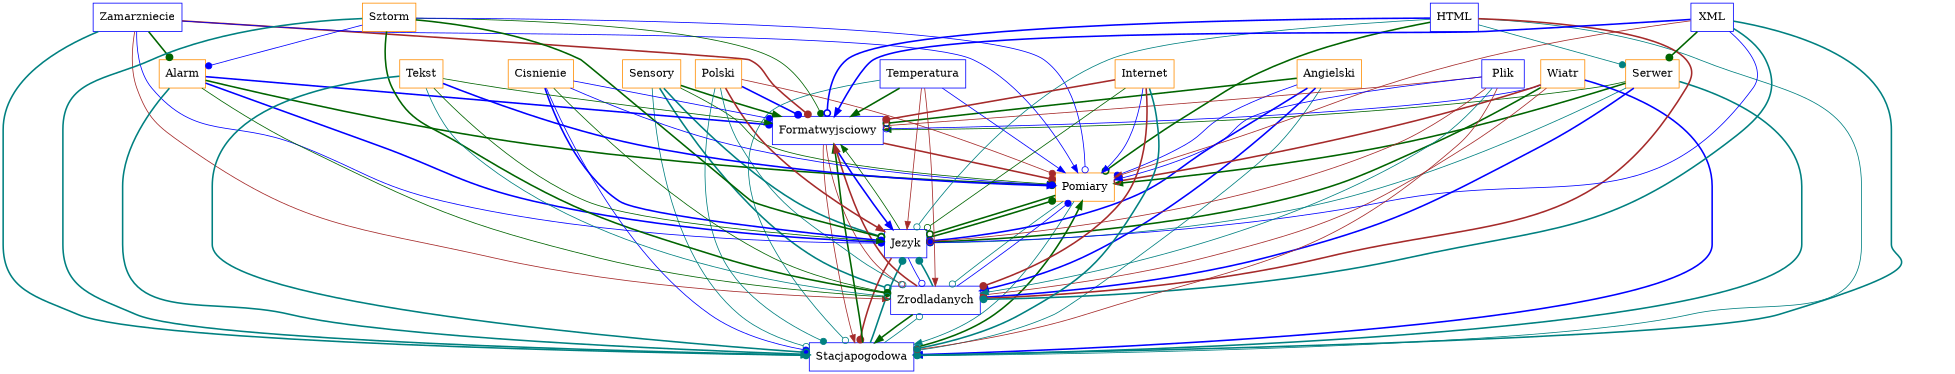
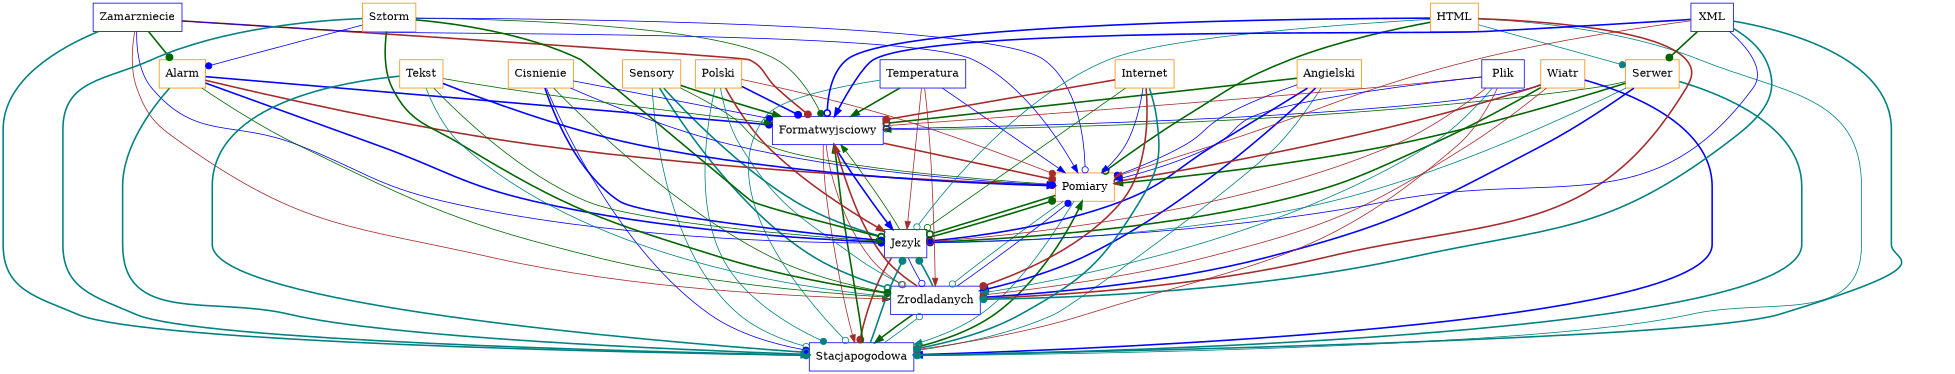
(1454, 17) -> (1454, 17)
(603, 153) -> (603, 153)
